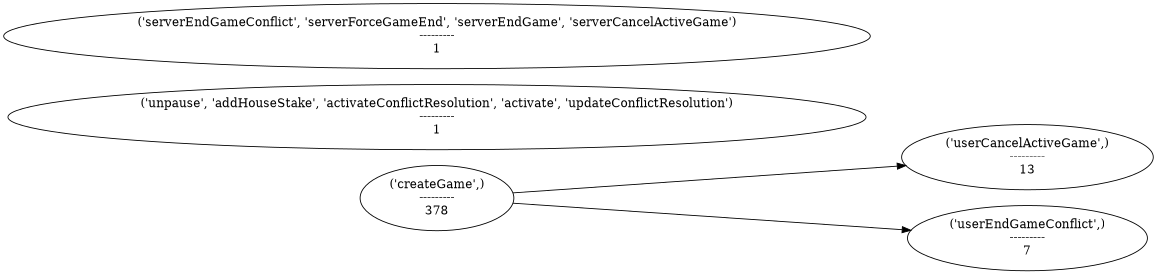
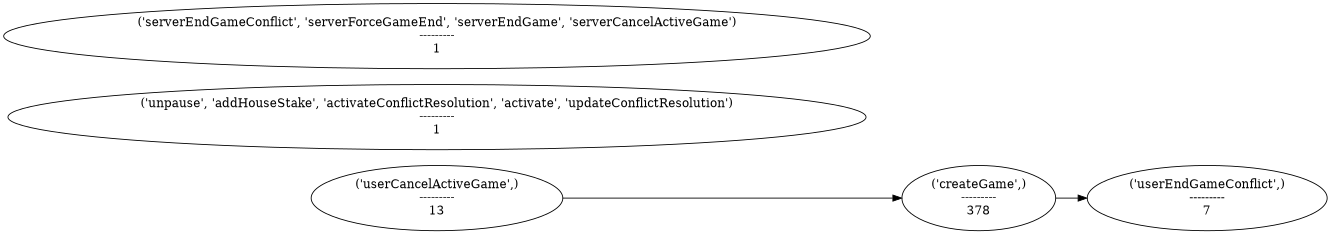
(705, 180) -> (728, 198)
